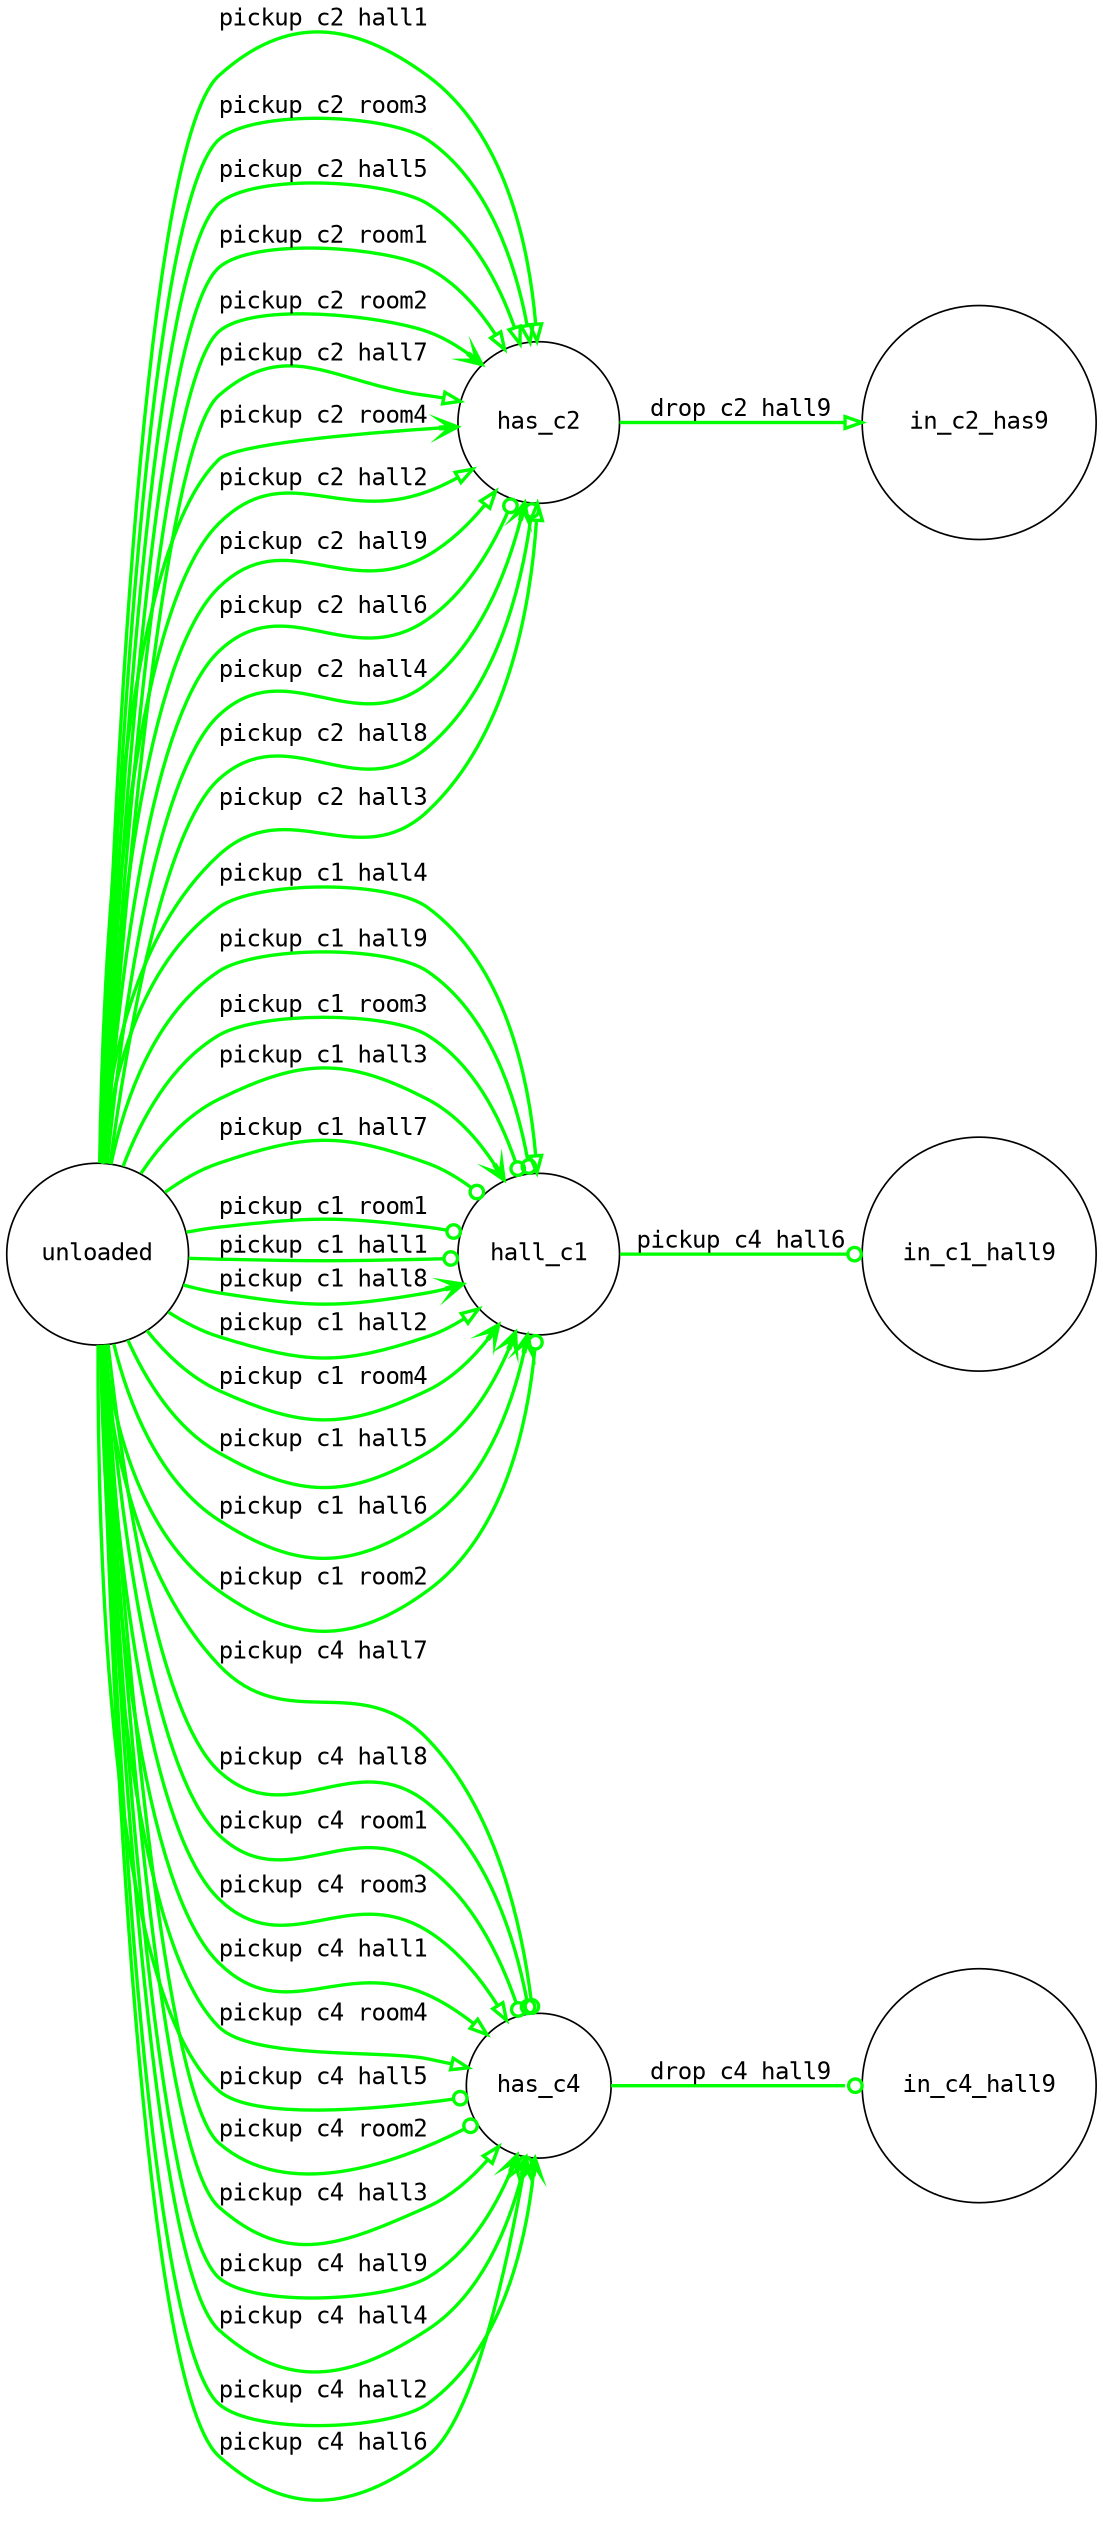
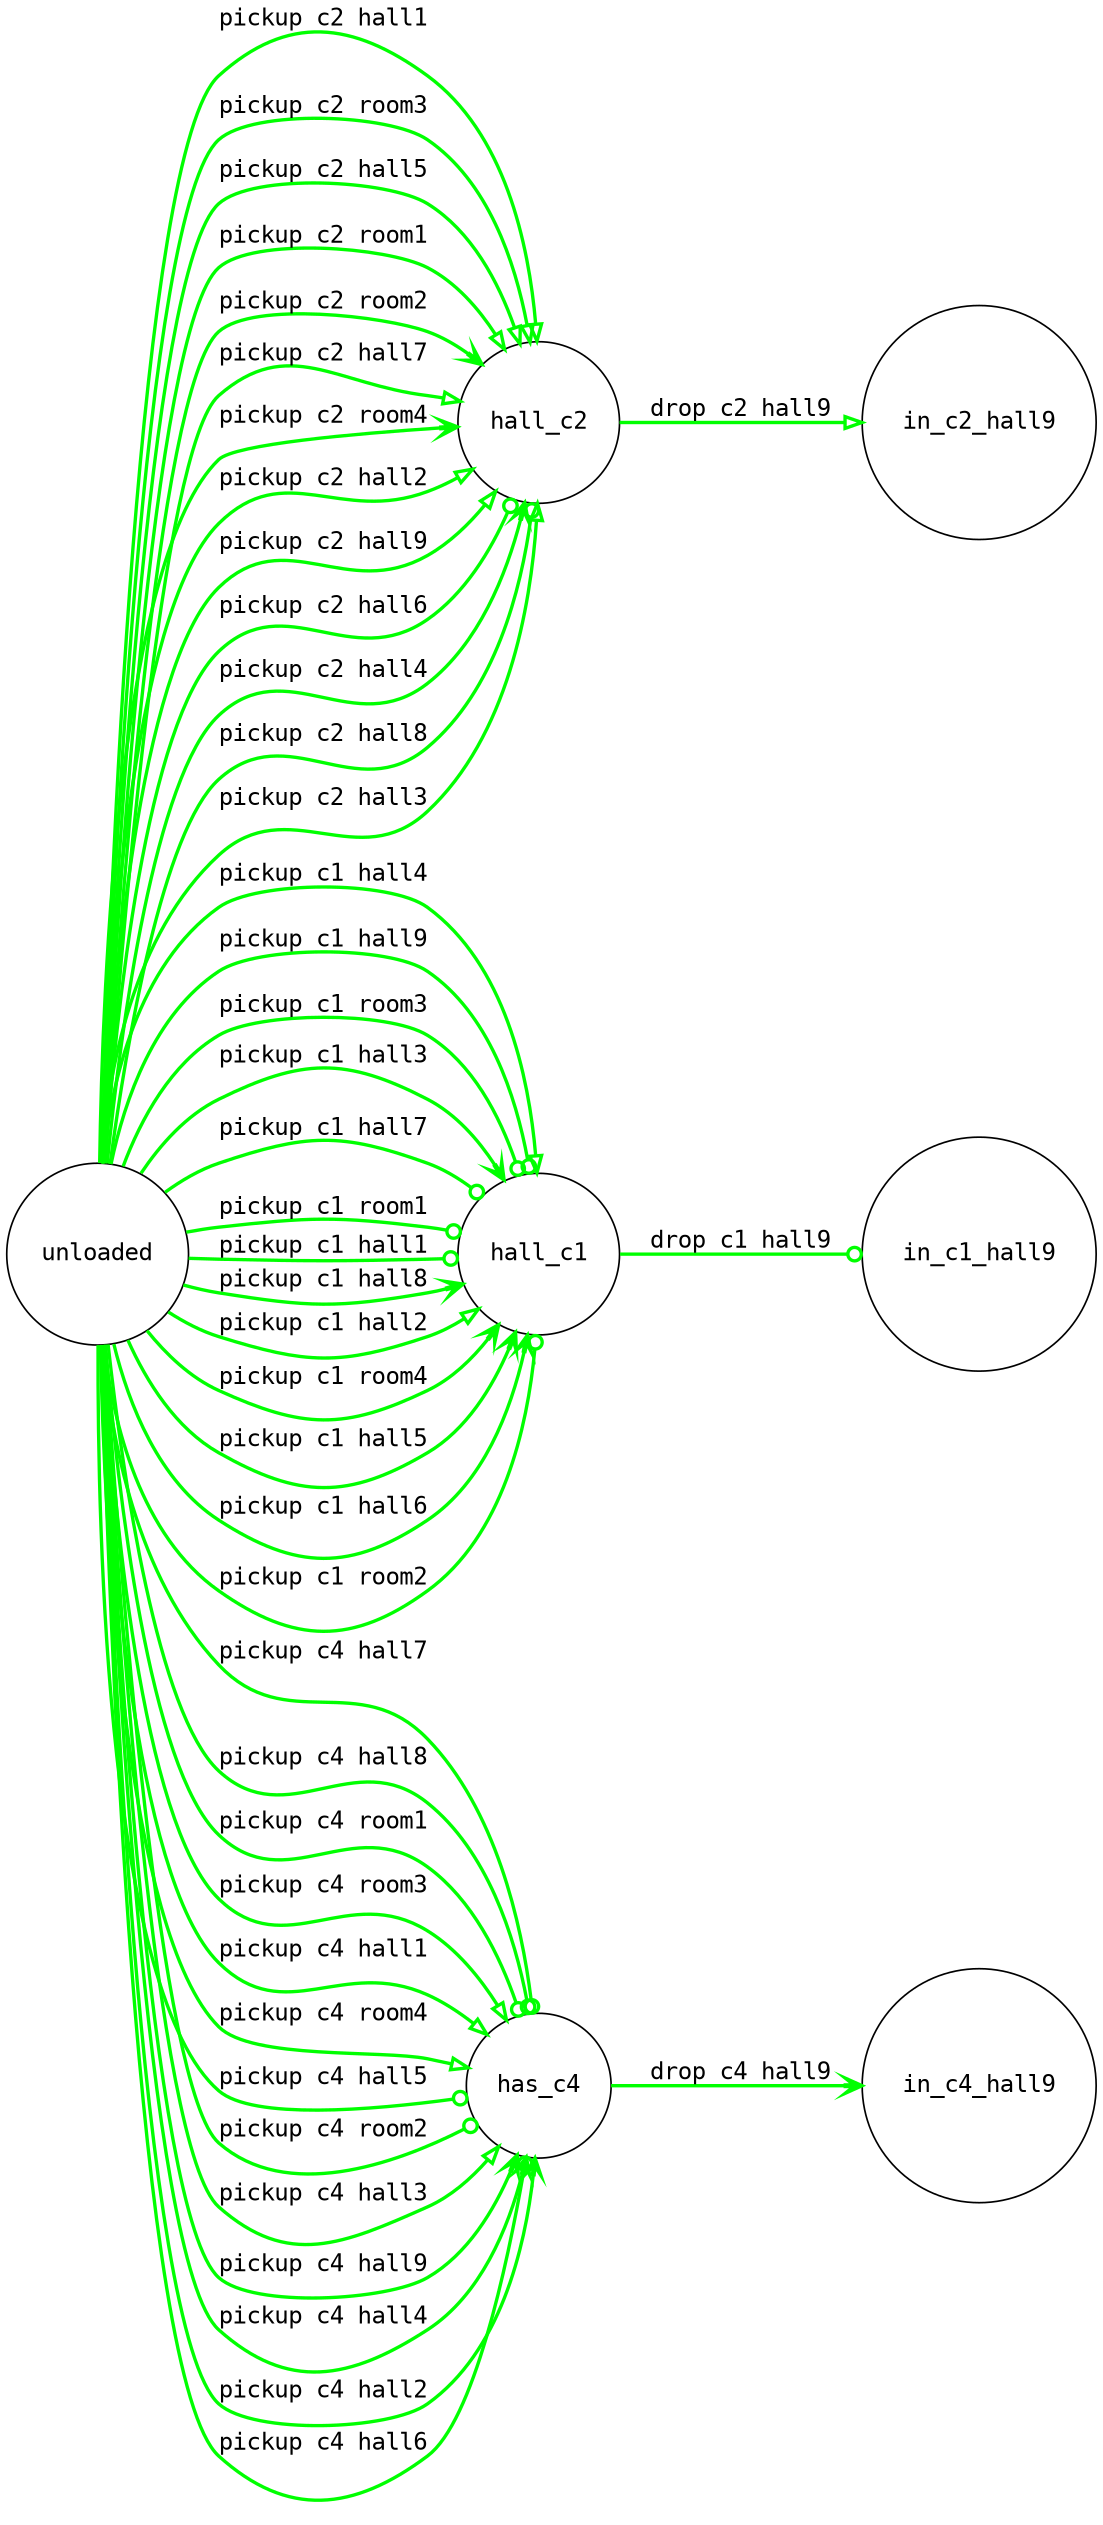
(539, 423) -> (539, 423)
(979, 423) -> (979, 423)
(741, 1241) -> (741, 1241)
(728, 2086) -> (728, 2086)
